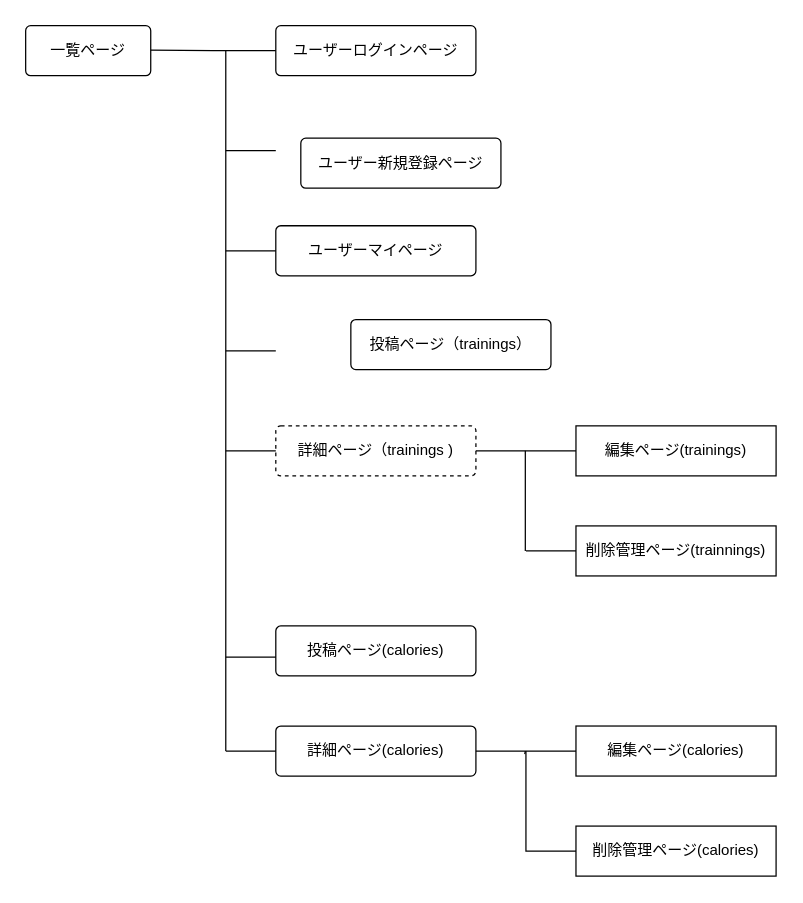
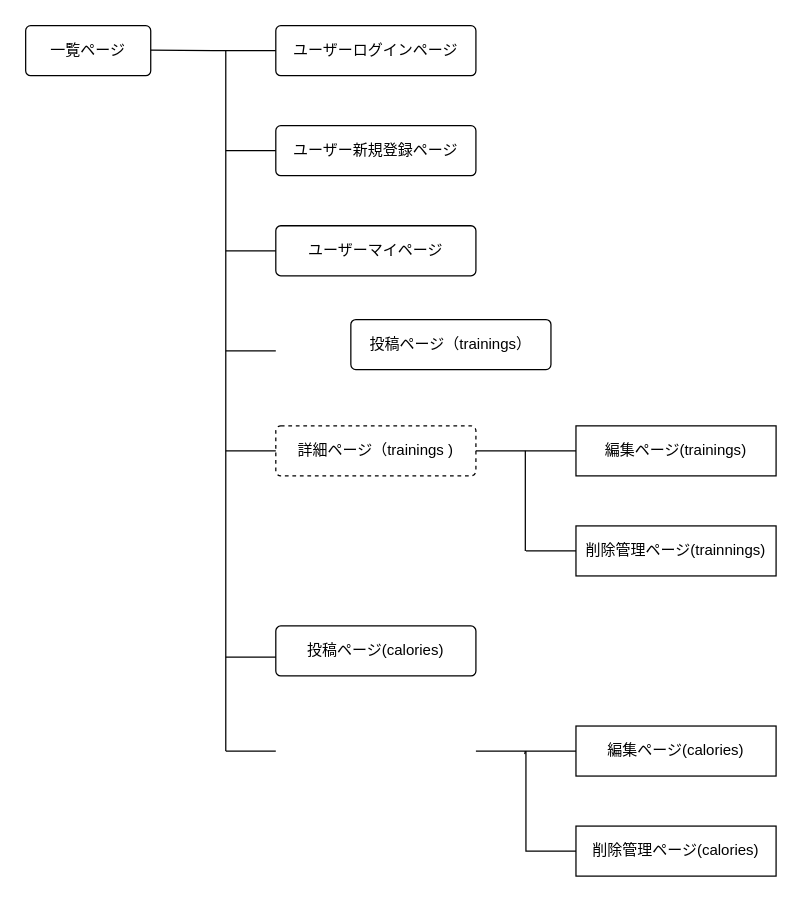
(401, 163) -> (376, 151)
(376, 751) -> none
